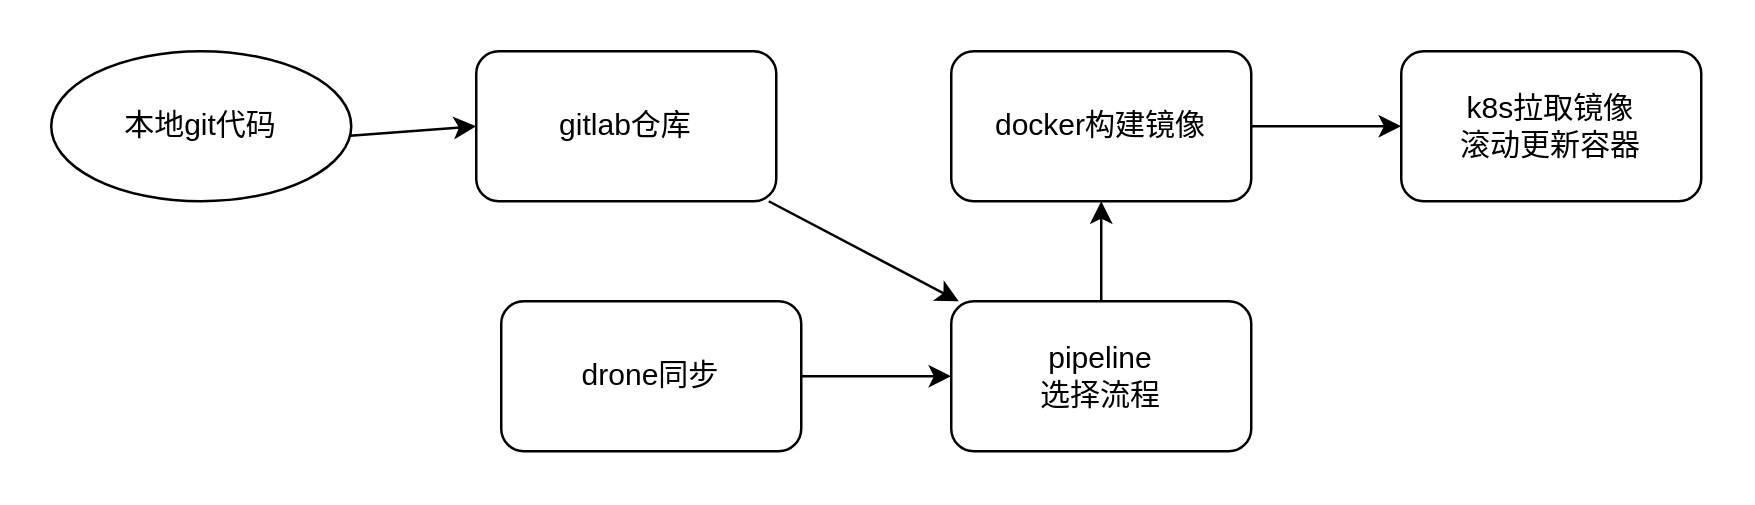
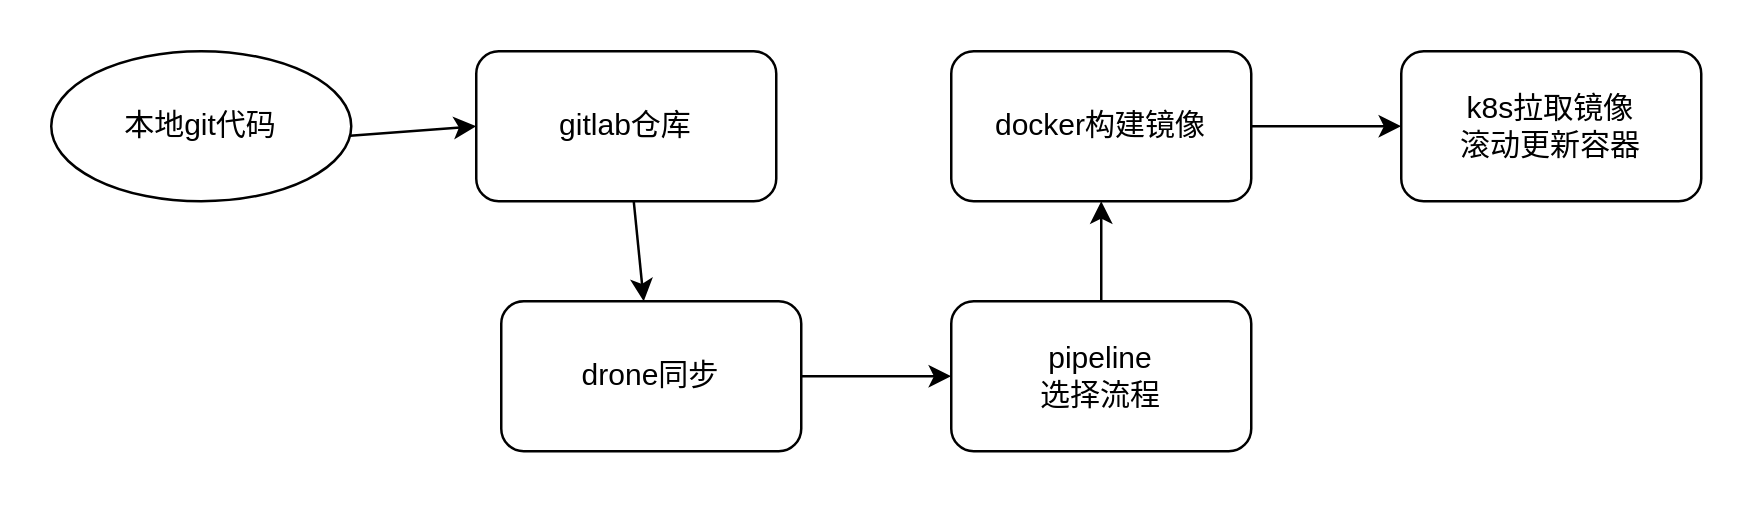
(857, 248) -> (638, 243)
